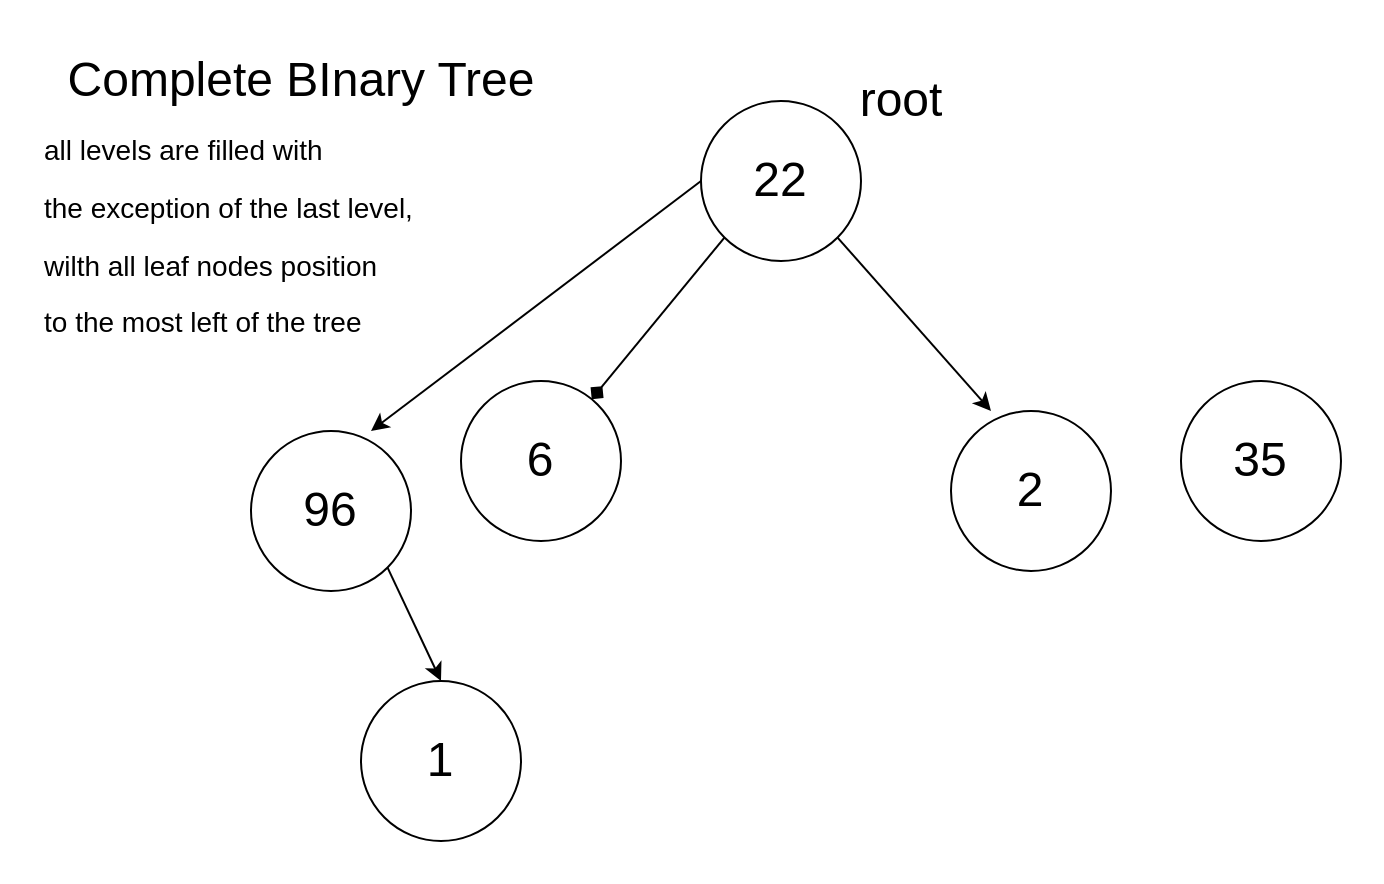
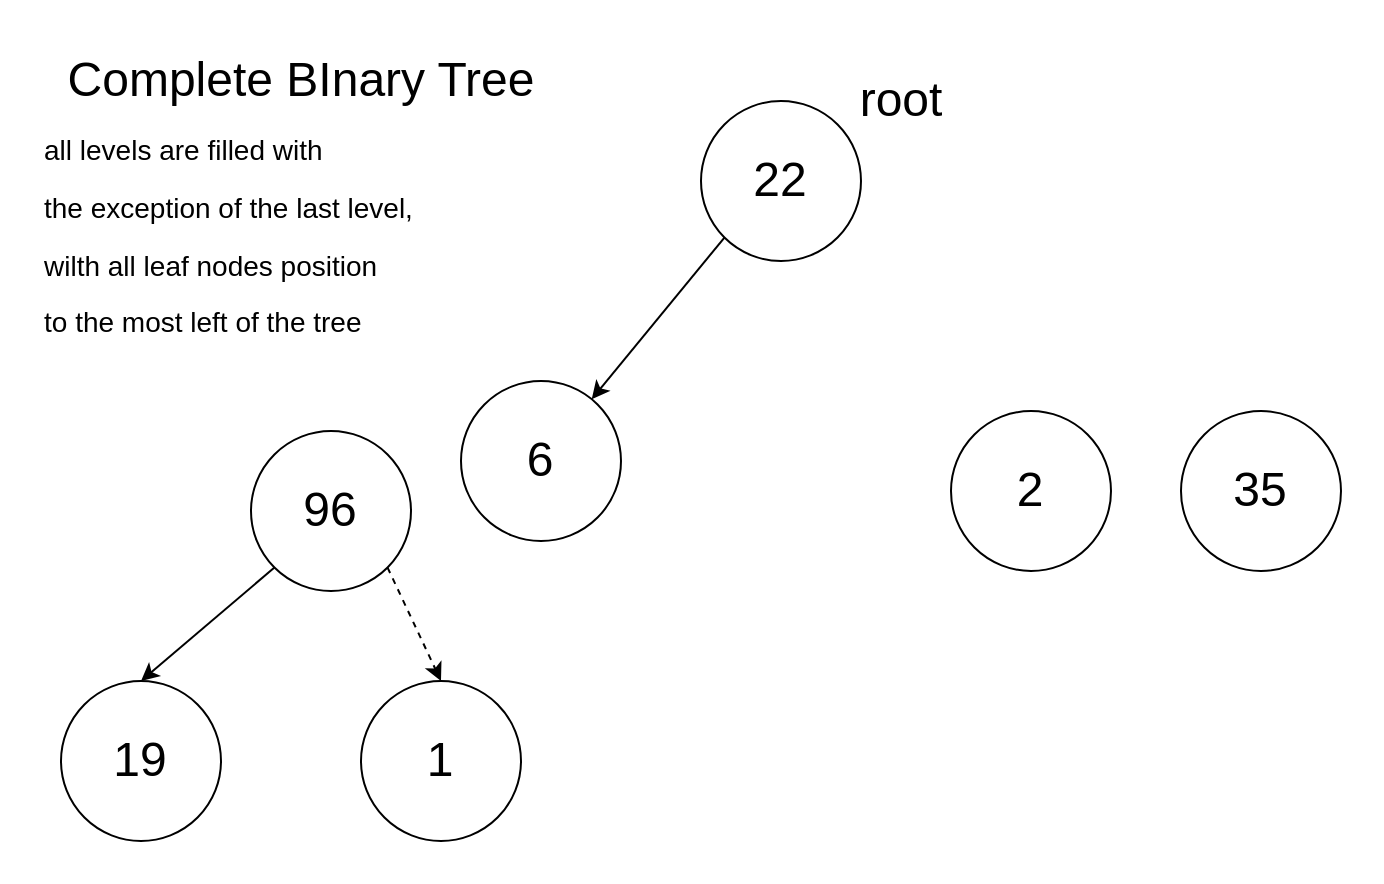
(541, 302) -> none
(910, 320) -> none
(602, 387) -> (602, 387)
(1261, 461) -> (1261, 491)
(412, 619) -> (412, 619)
none -> (213, 620)
none -> (141, 761)
